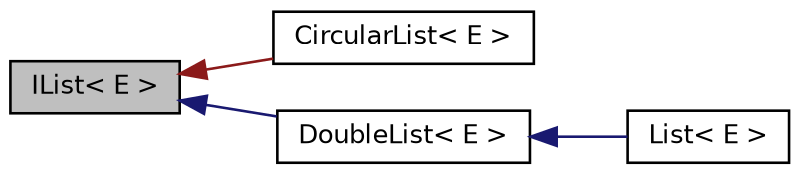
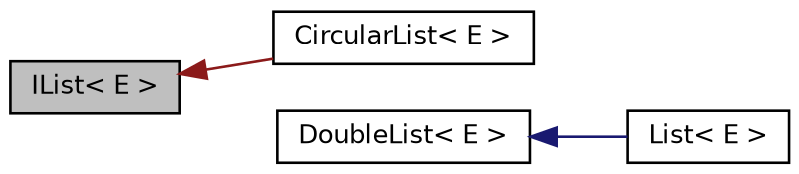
(241, 111) -> none
